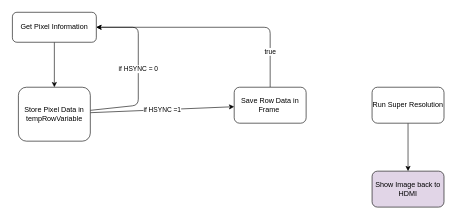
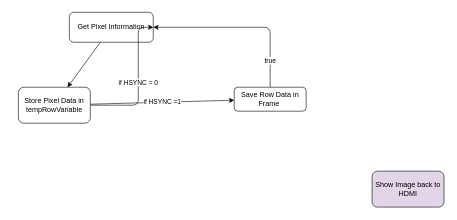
(54, 27) -> (111, 27)
(270, 105) -> (270, 99)
(408, 105) -> none
(54, 114) -> (54, 105)
(408, 165) -> none
